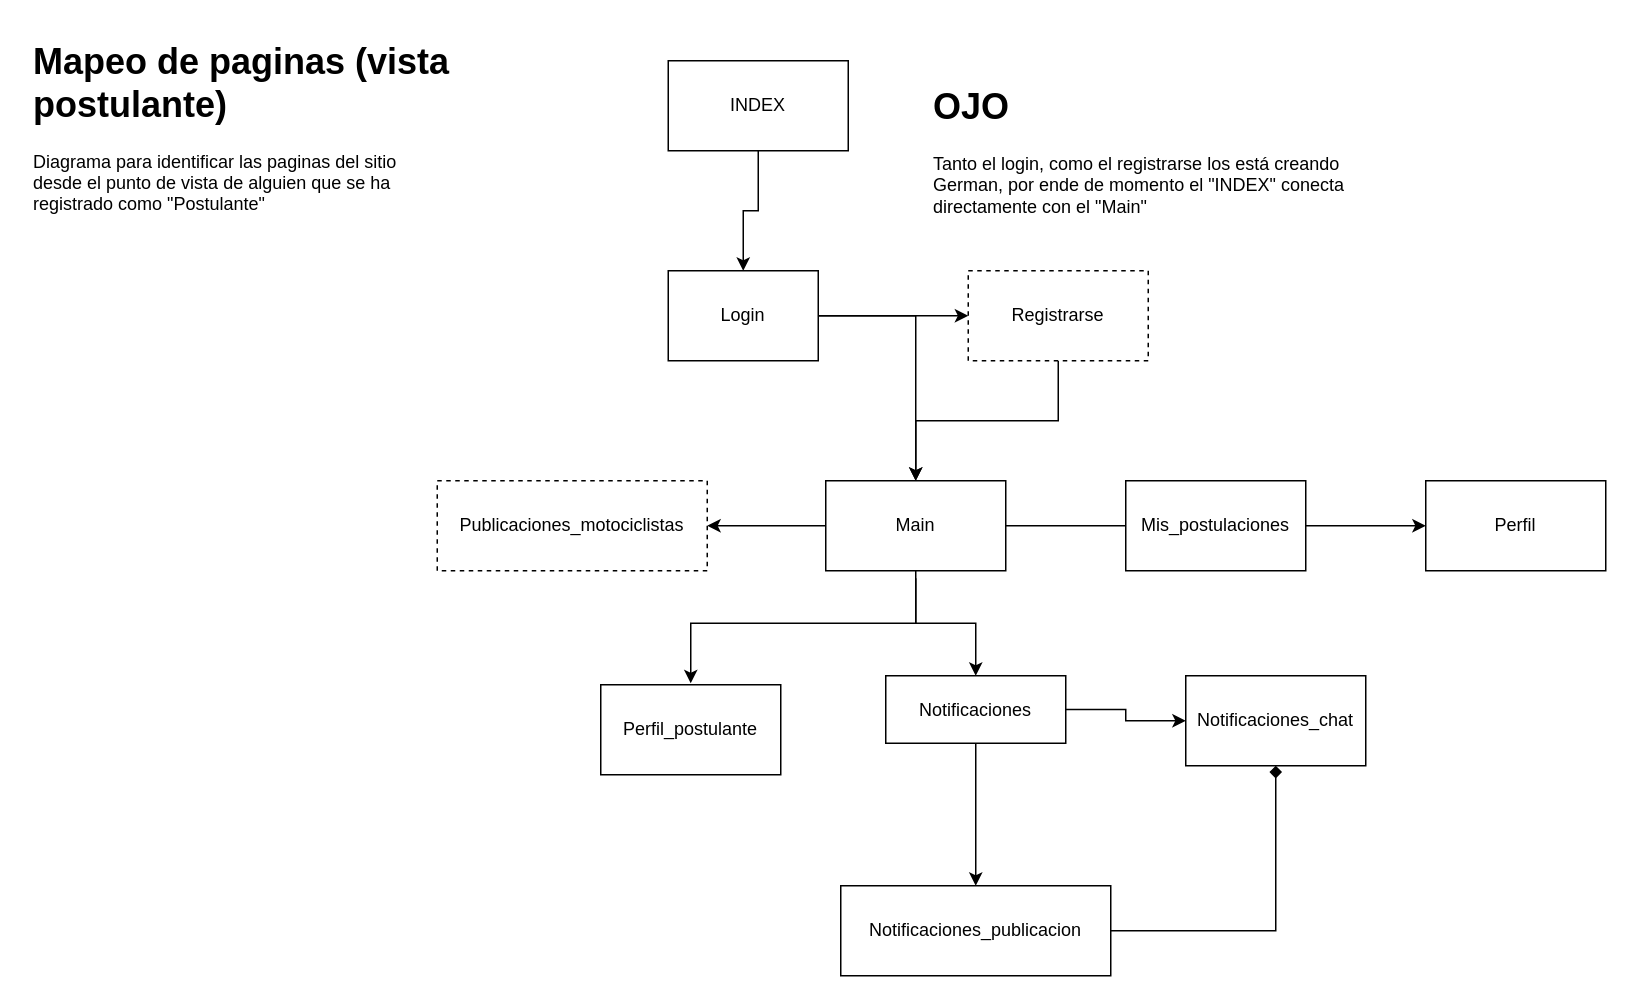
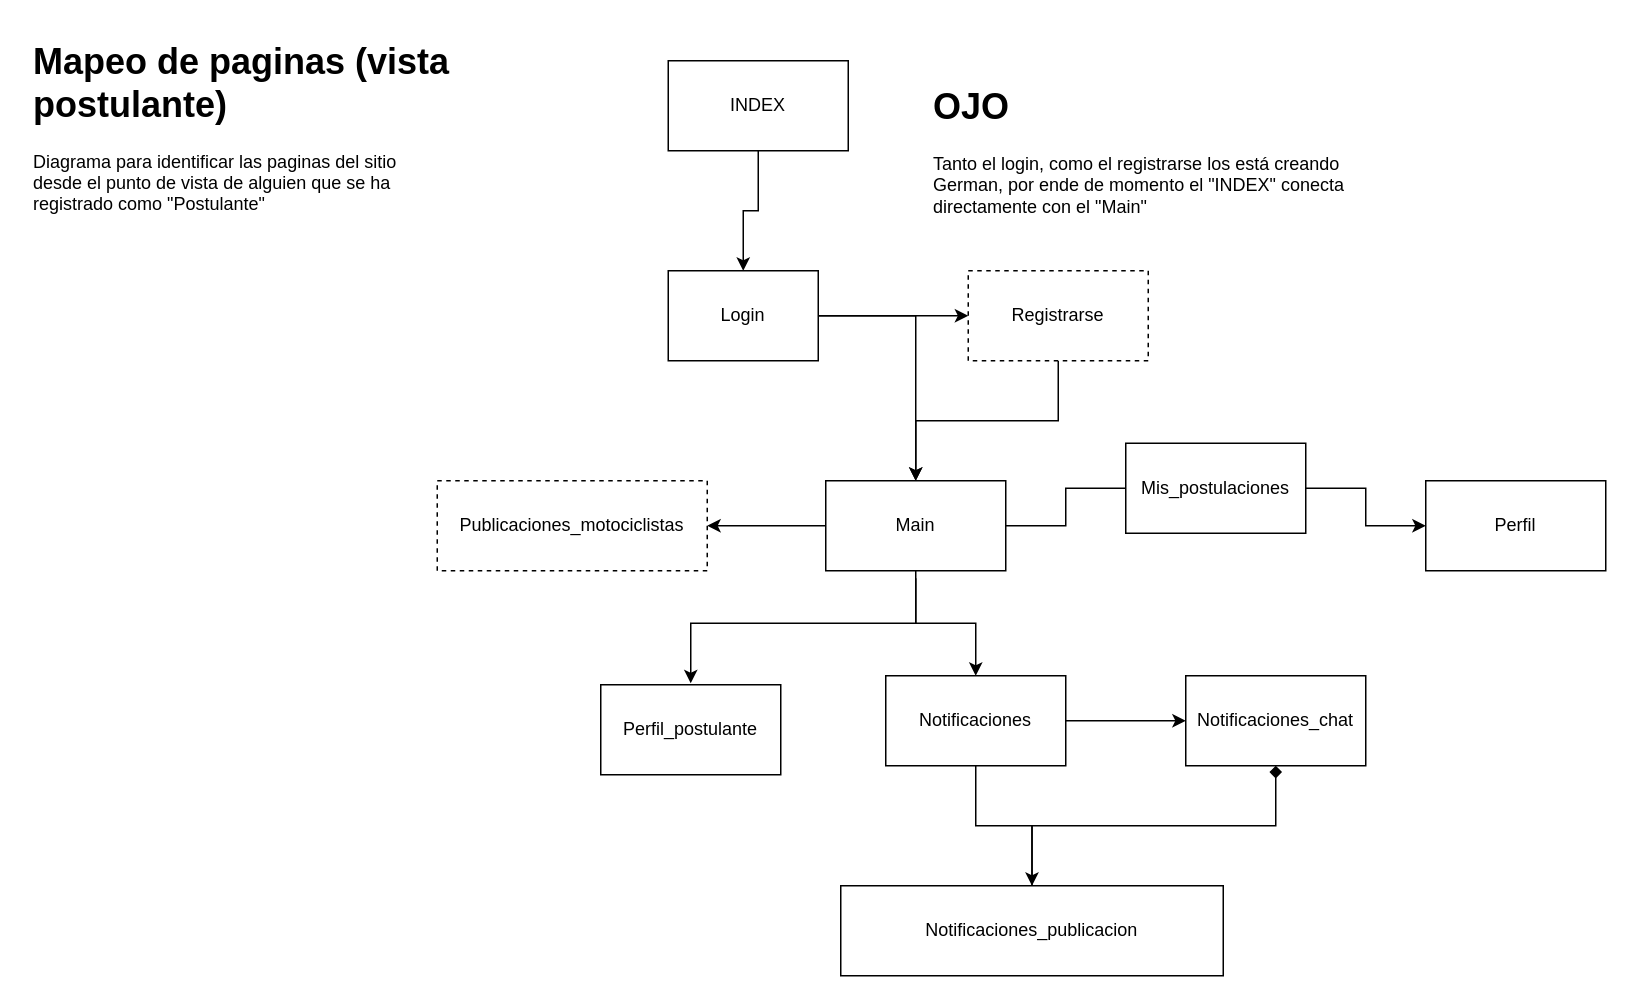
(1216, 526) -> (1216, 488)
(976, 710) -> (976, 721)
(976, 931) -> (1032, 931)
